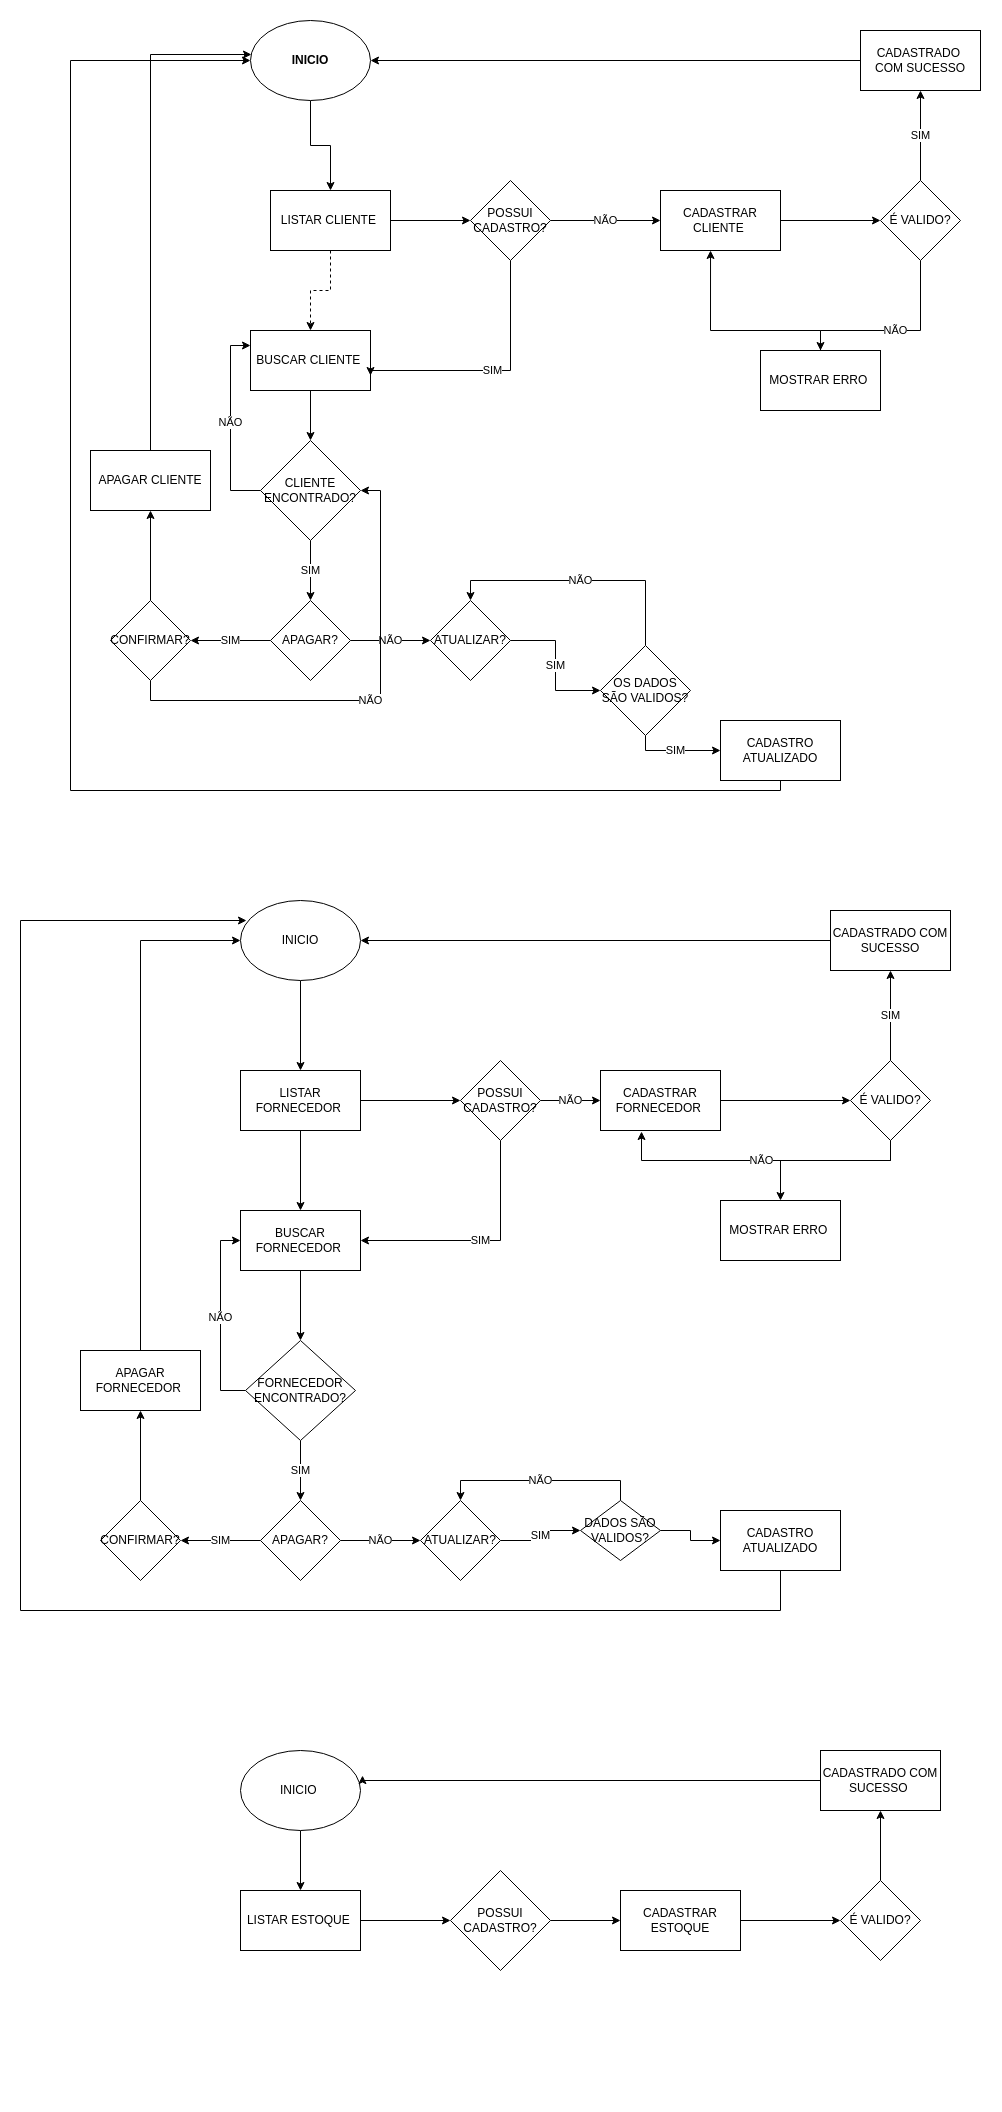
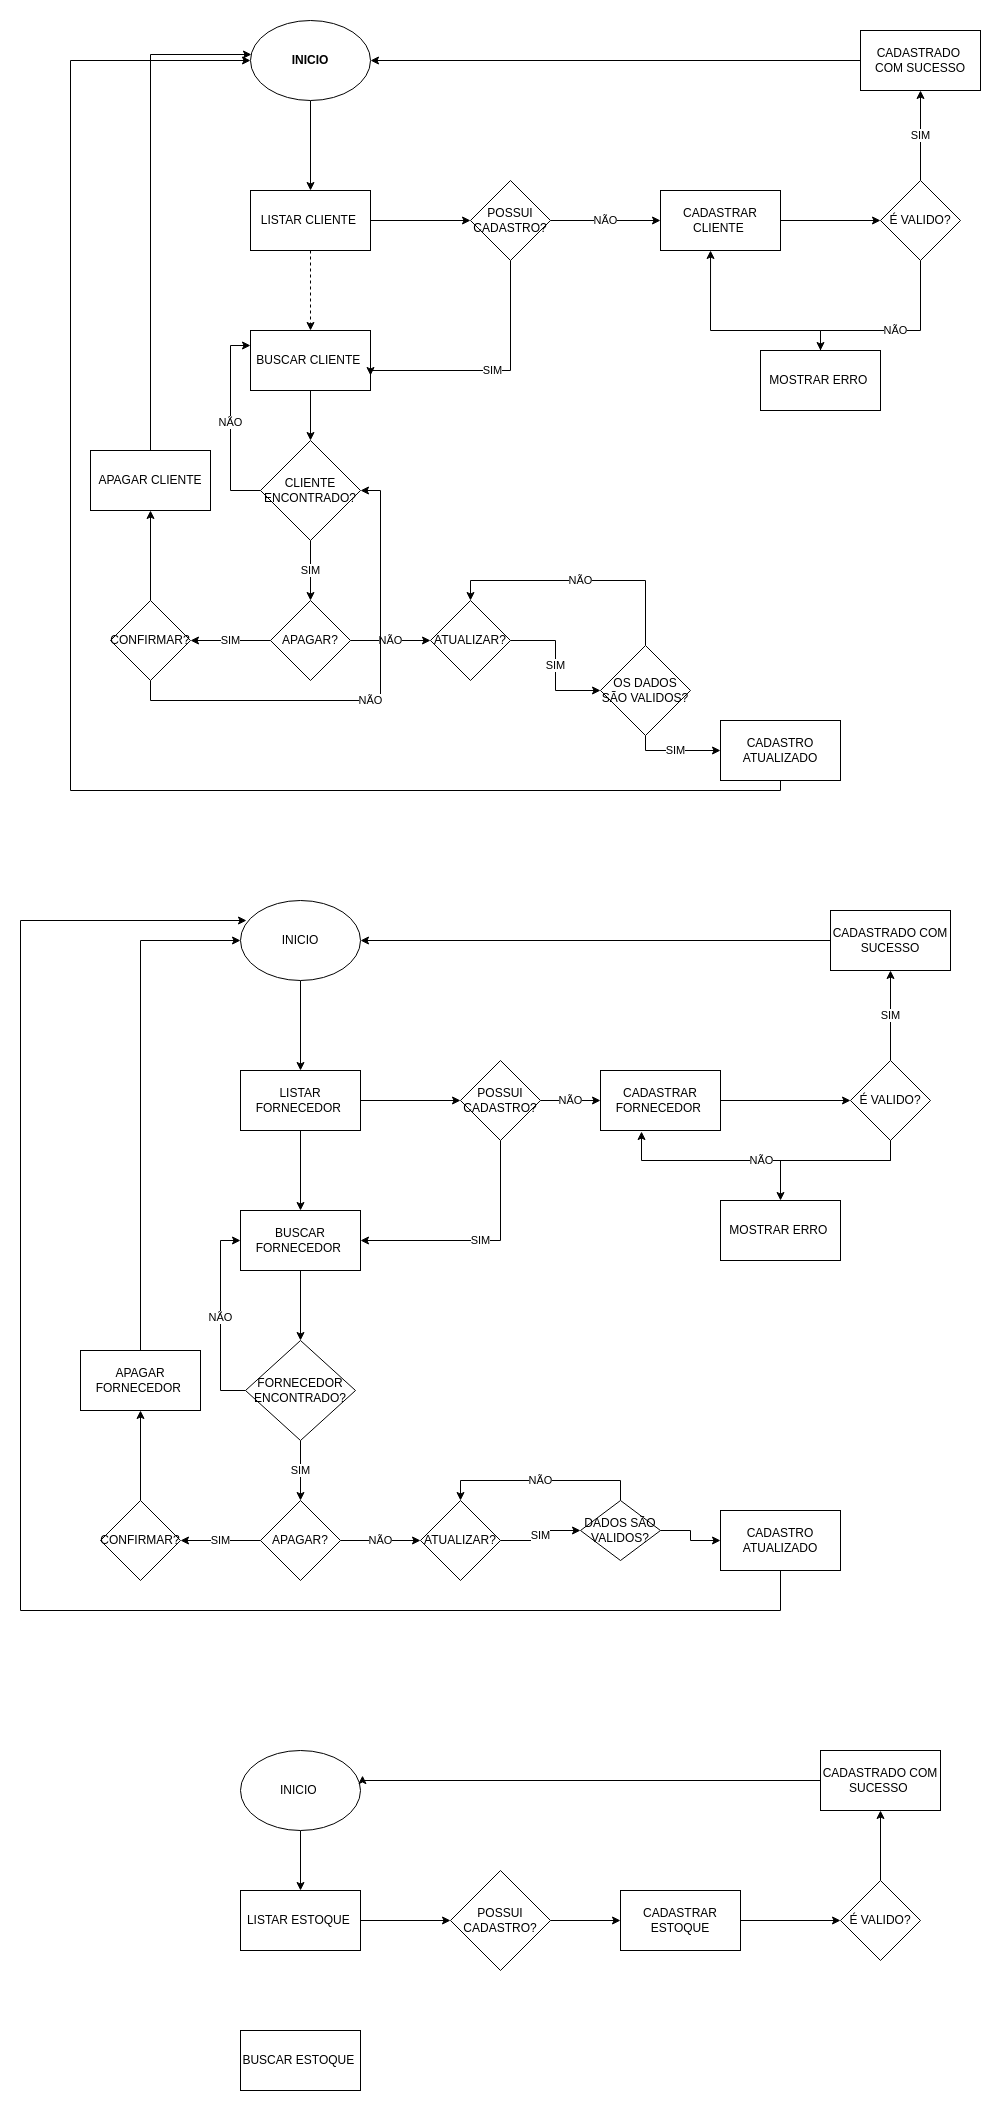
(331, 221) -> (311, 221)
none -> (301, 2061)
